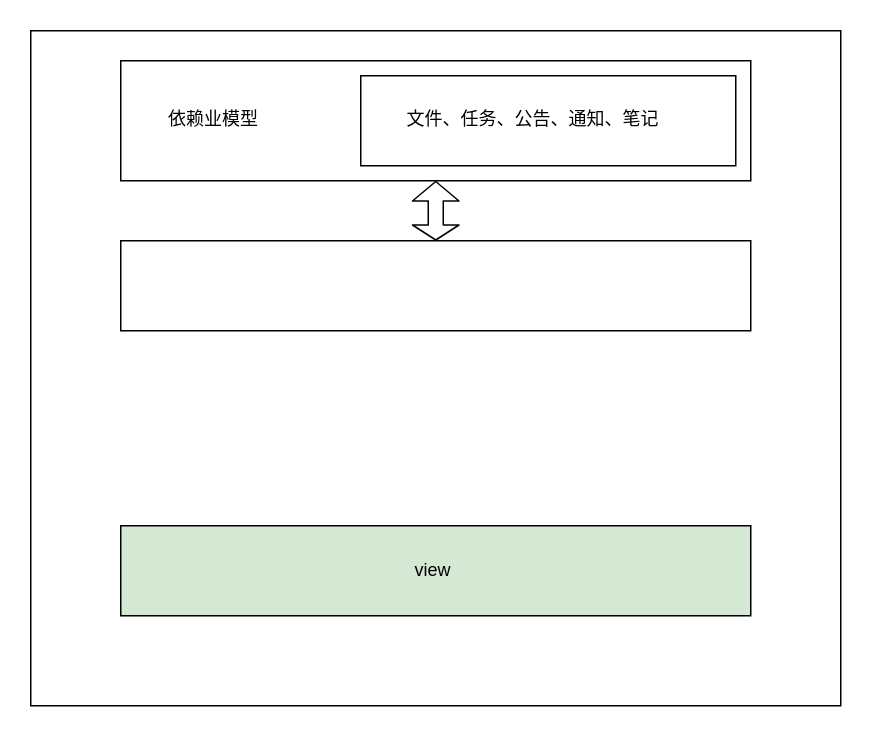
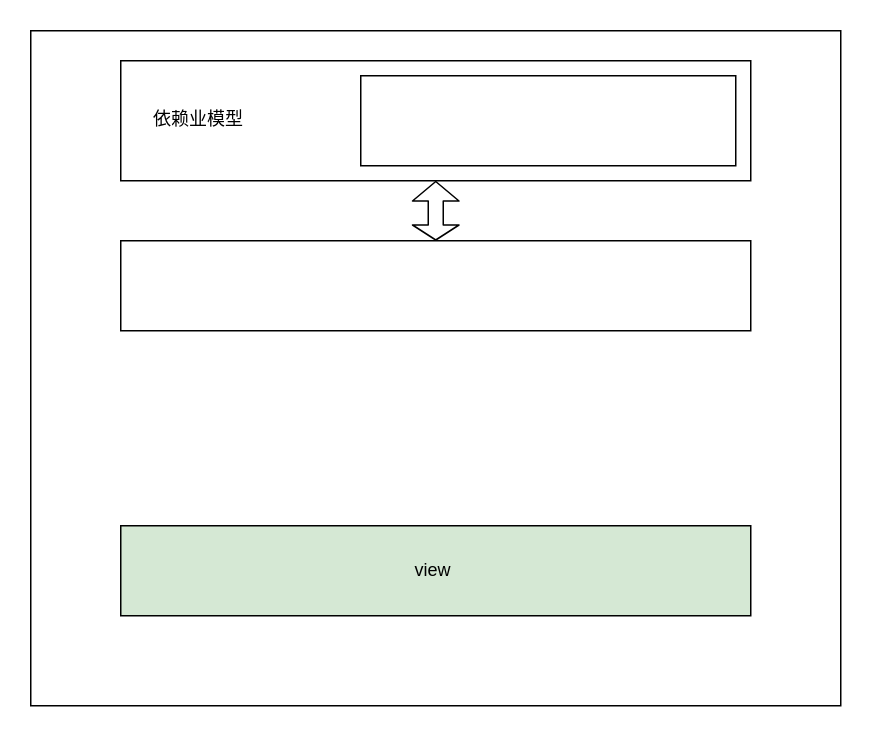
(214, 119) -> (199, 119)
(533, 119) -> none
